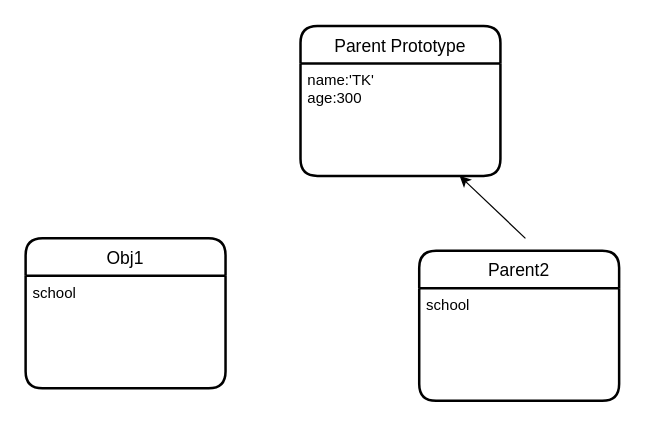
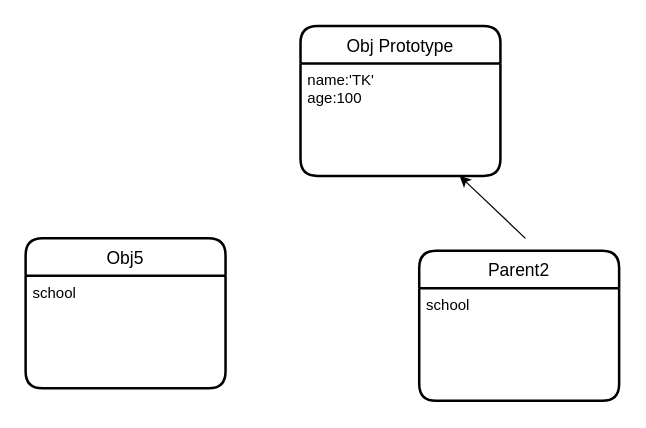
(400, 45) -> (400, 45)
(339, 80) -> (339, 80)
(125, 258) -> (125, 258)
